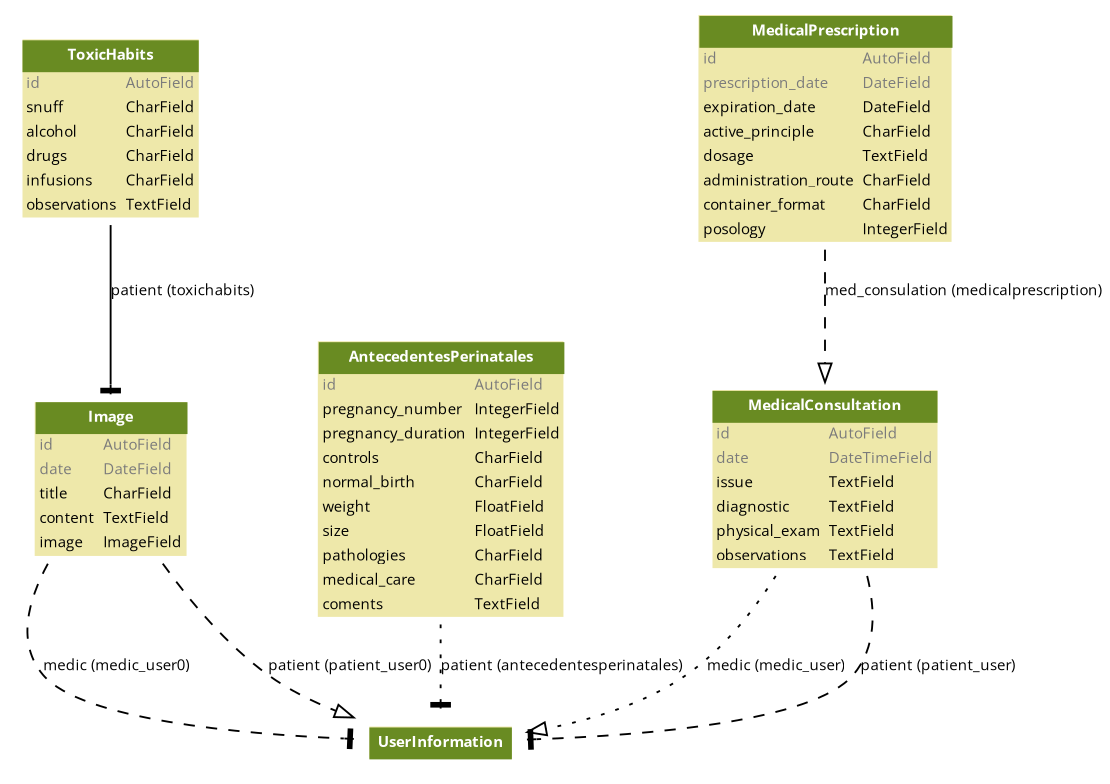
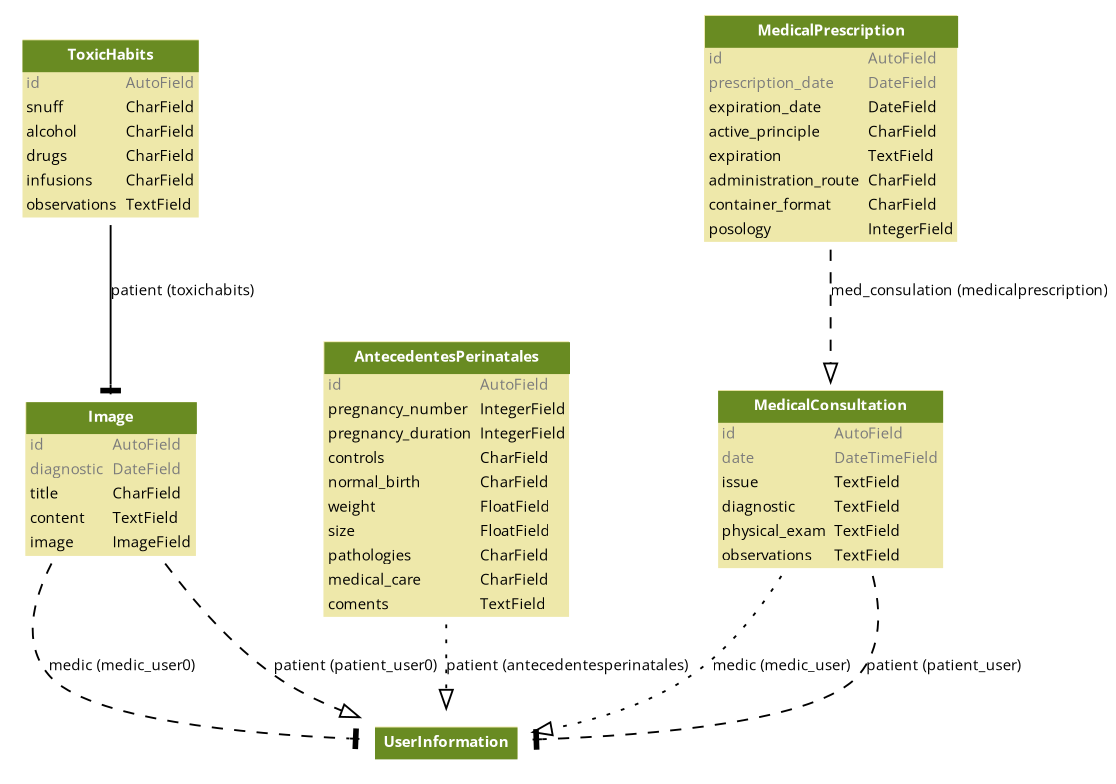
(729, 157) -> (746, 157)
(56, 470) -> (68, 470)
(441, 662) -> (446, 657)
